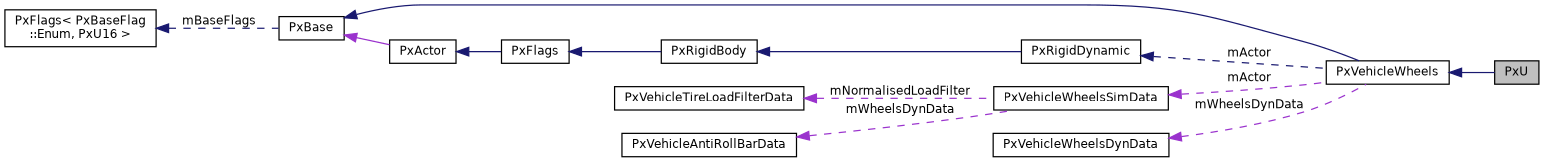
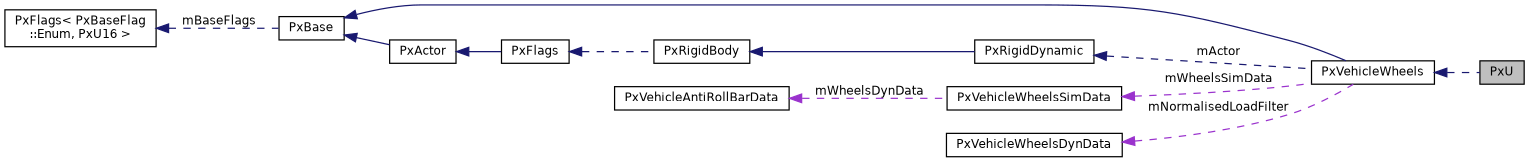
(373, 41) -> (373, 41)
(621, 52) -> (618, 52)
(1478, 73) -> (1464, 73)
(1248, 78) -> (1217, 79)
(709, 98) -> none
(1248, 105) -> (1217, 108)
